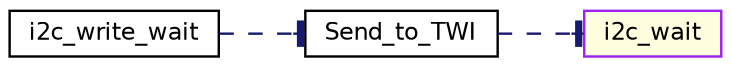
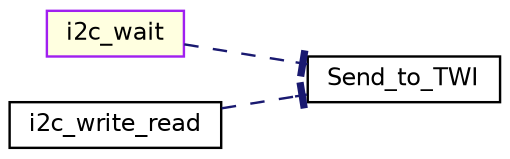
(114, 34) -> (115, 125)
(535, 34) -> (240, 53)
